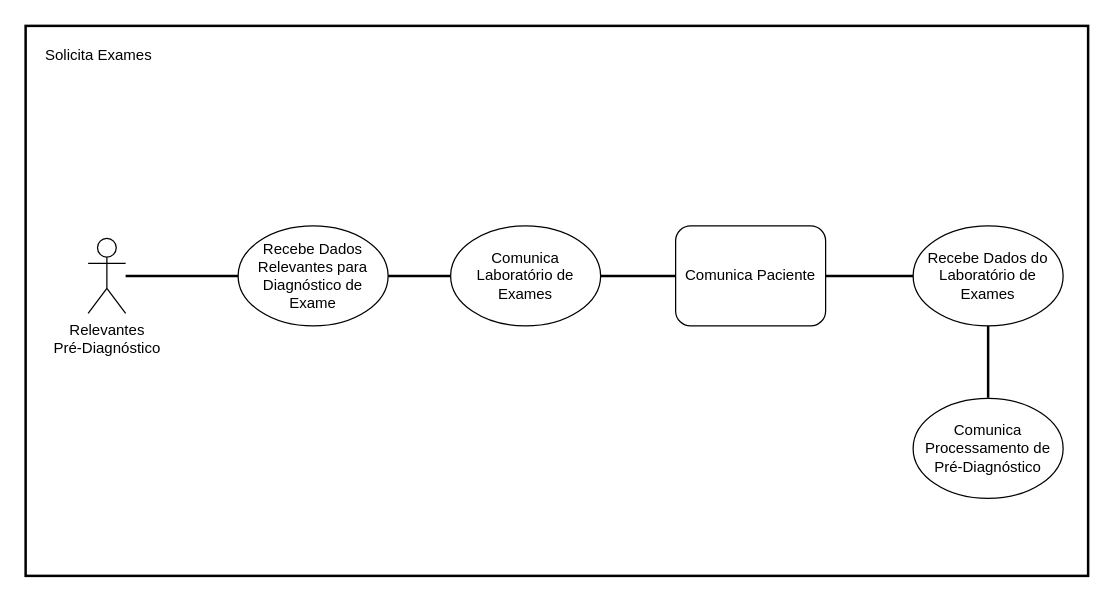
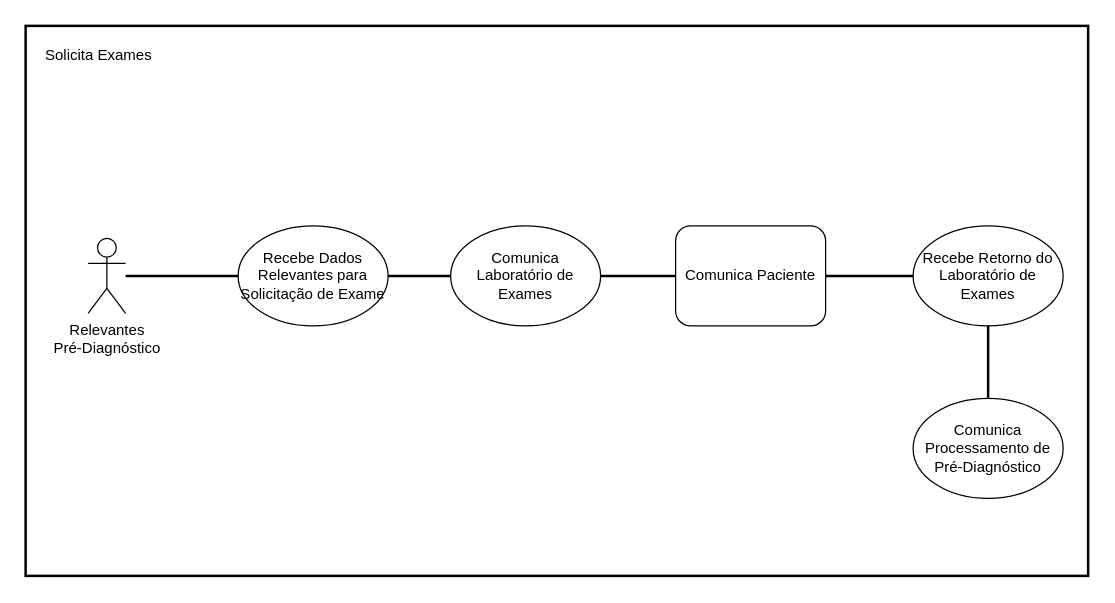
(313, 276) -> (313, 276)
(988, 276) -> (988, 276)
